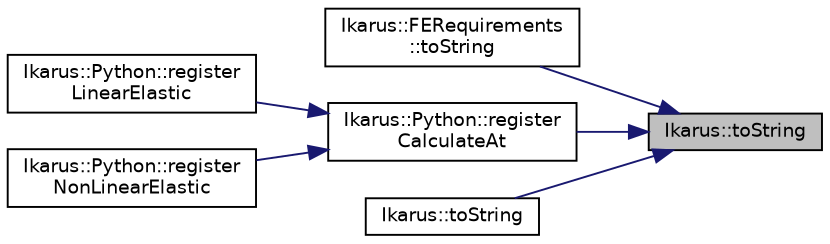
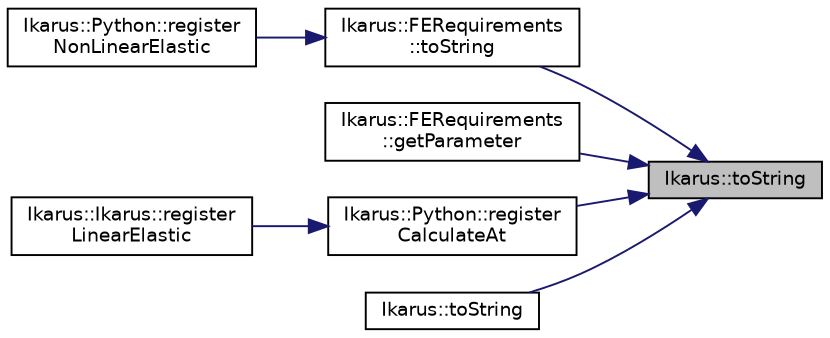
(132, 84) -> (132, 226)
none -> (452, 132)
(282, 156) -> (281, 38)
